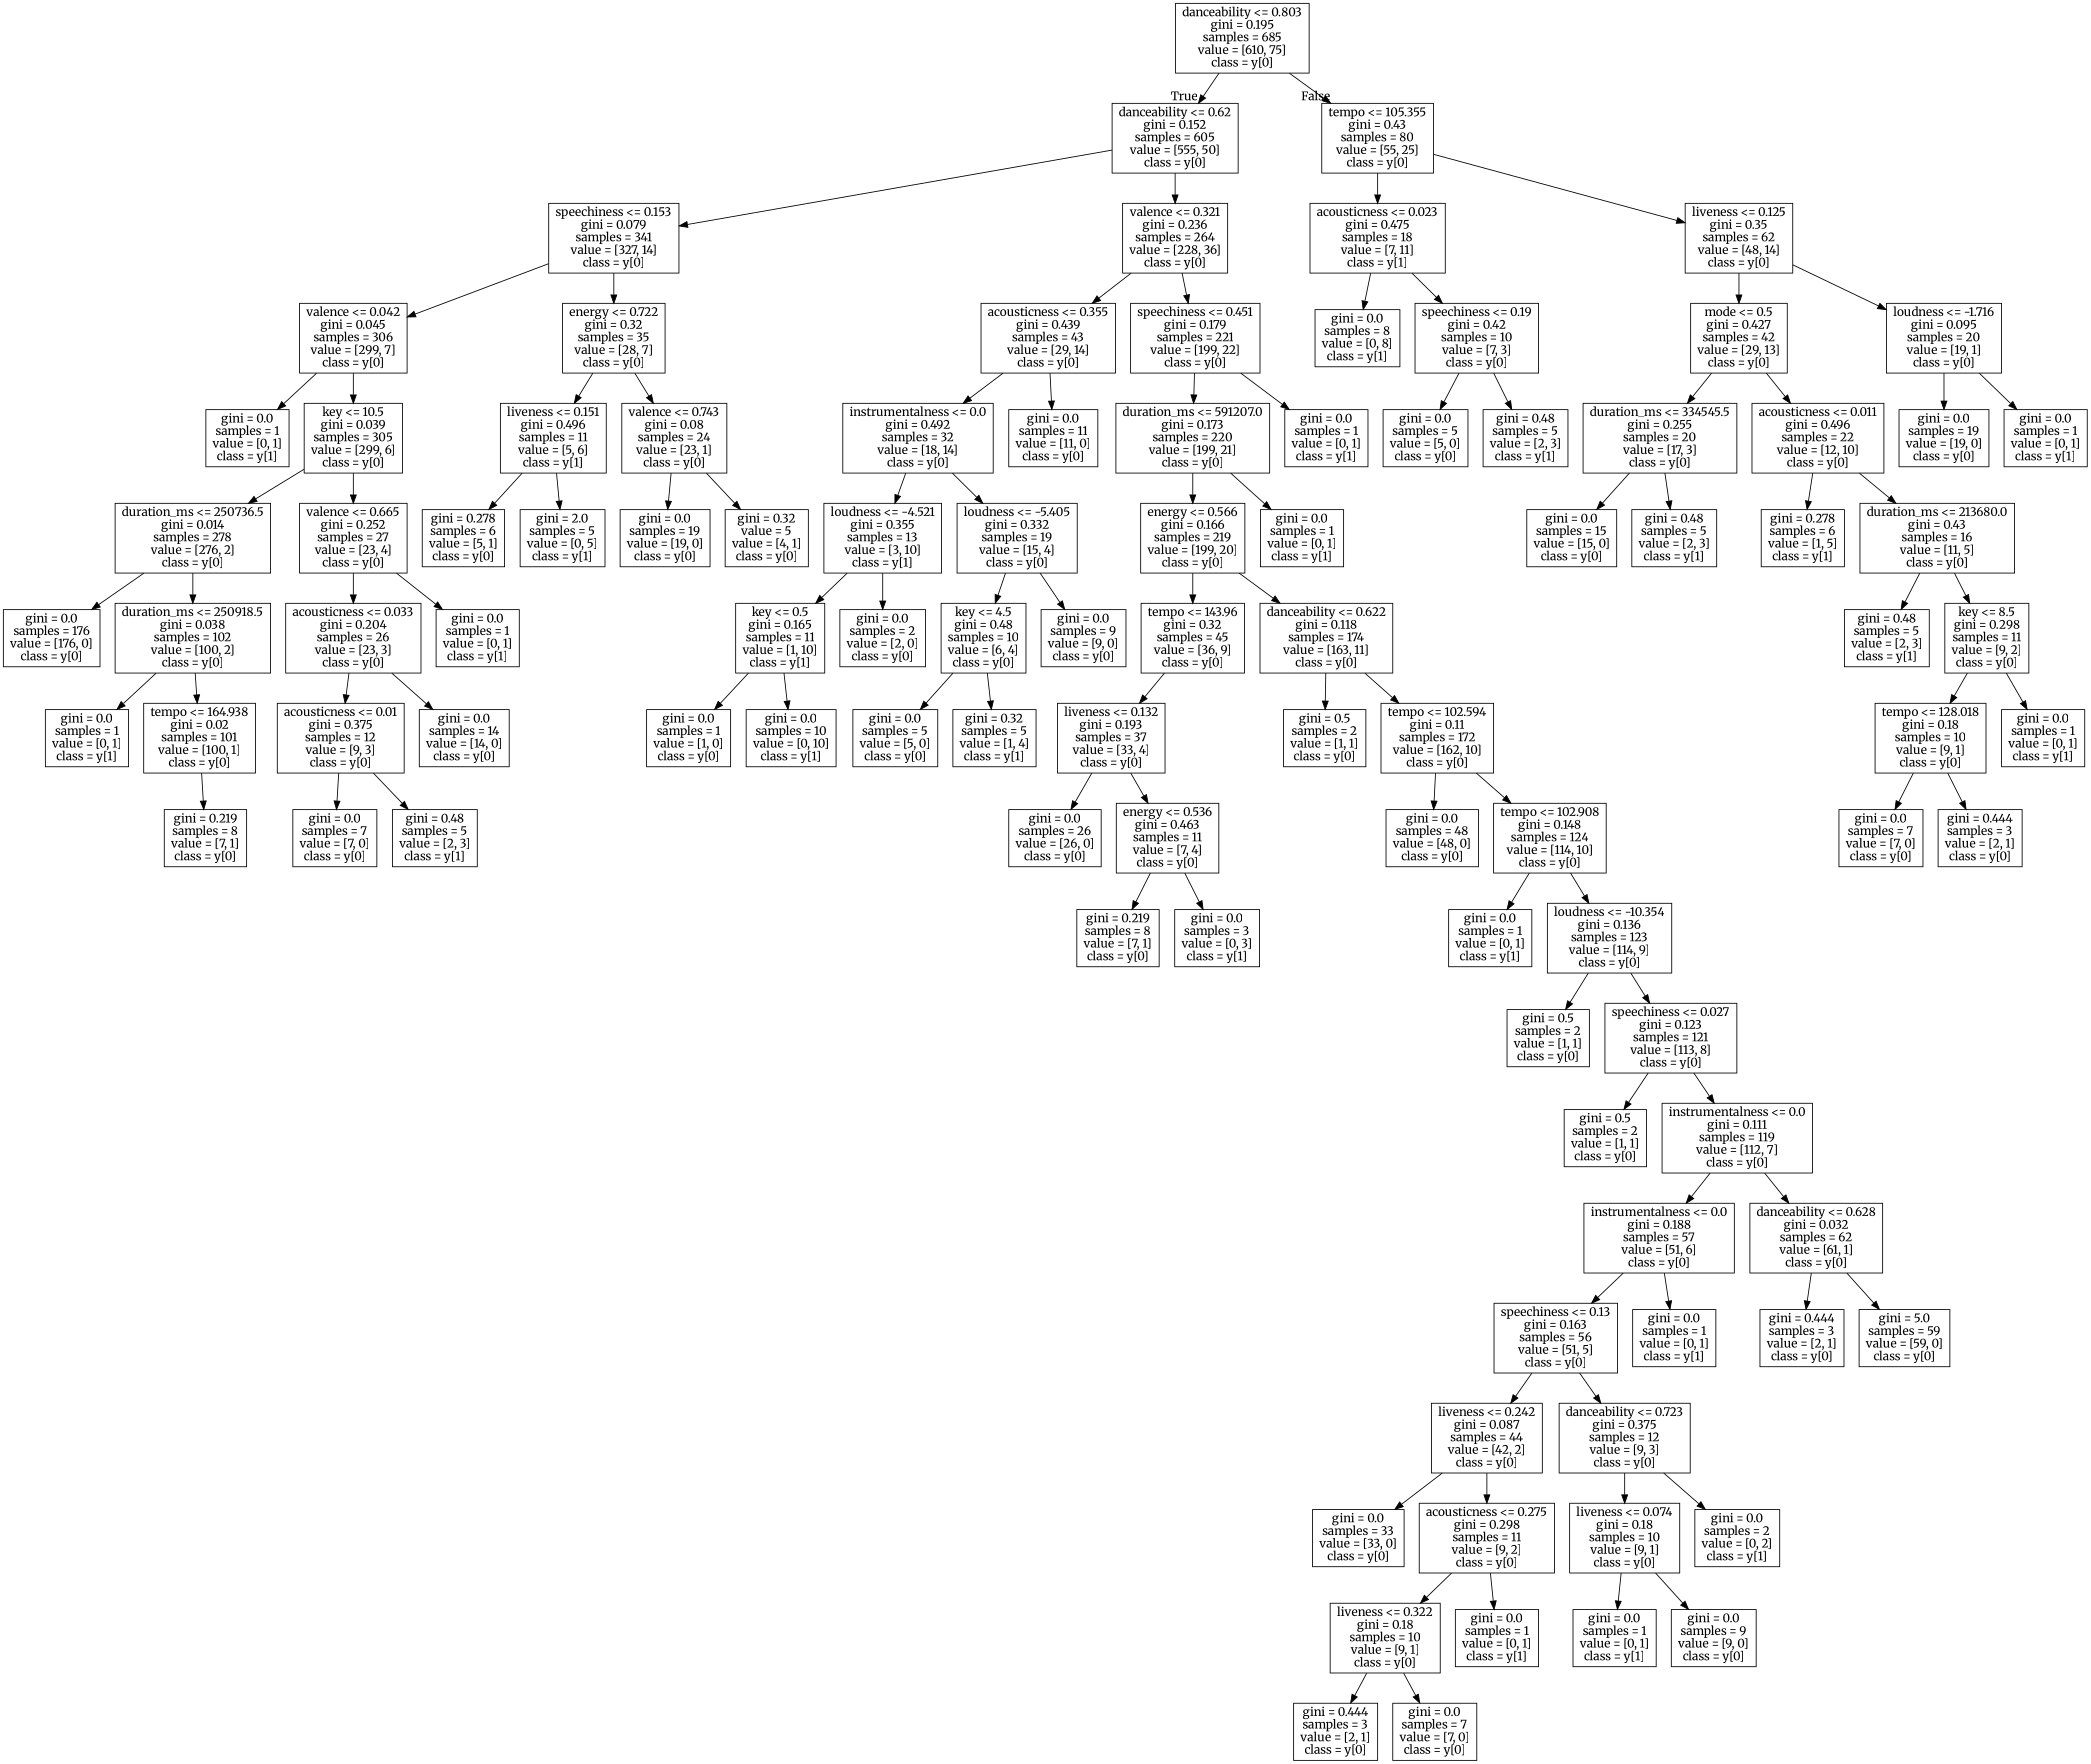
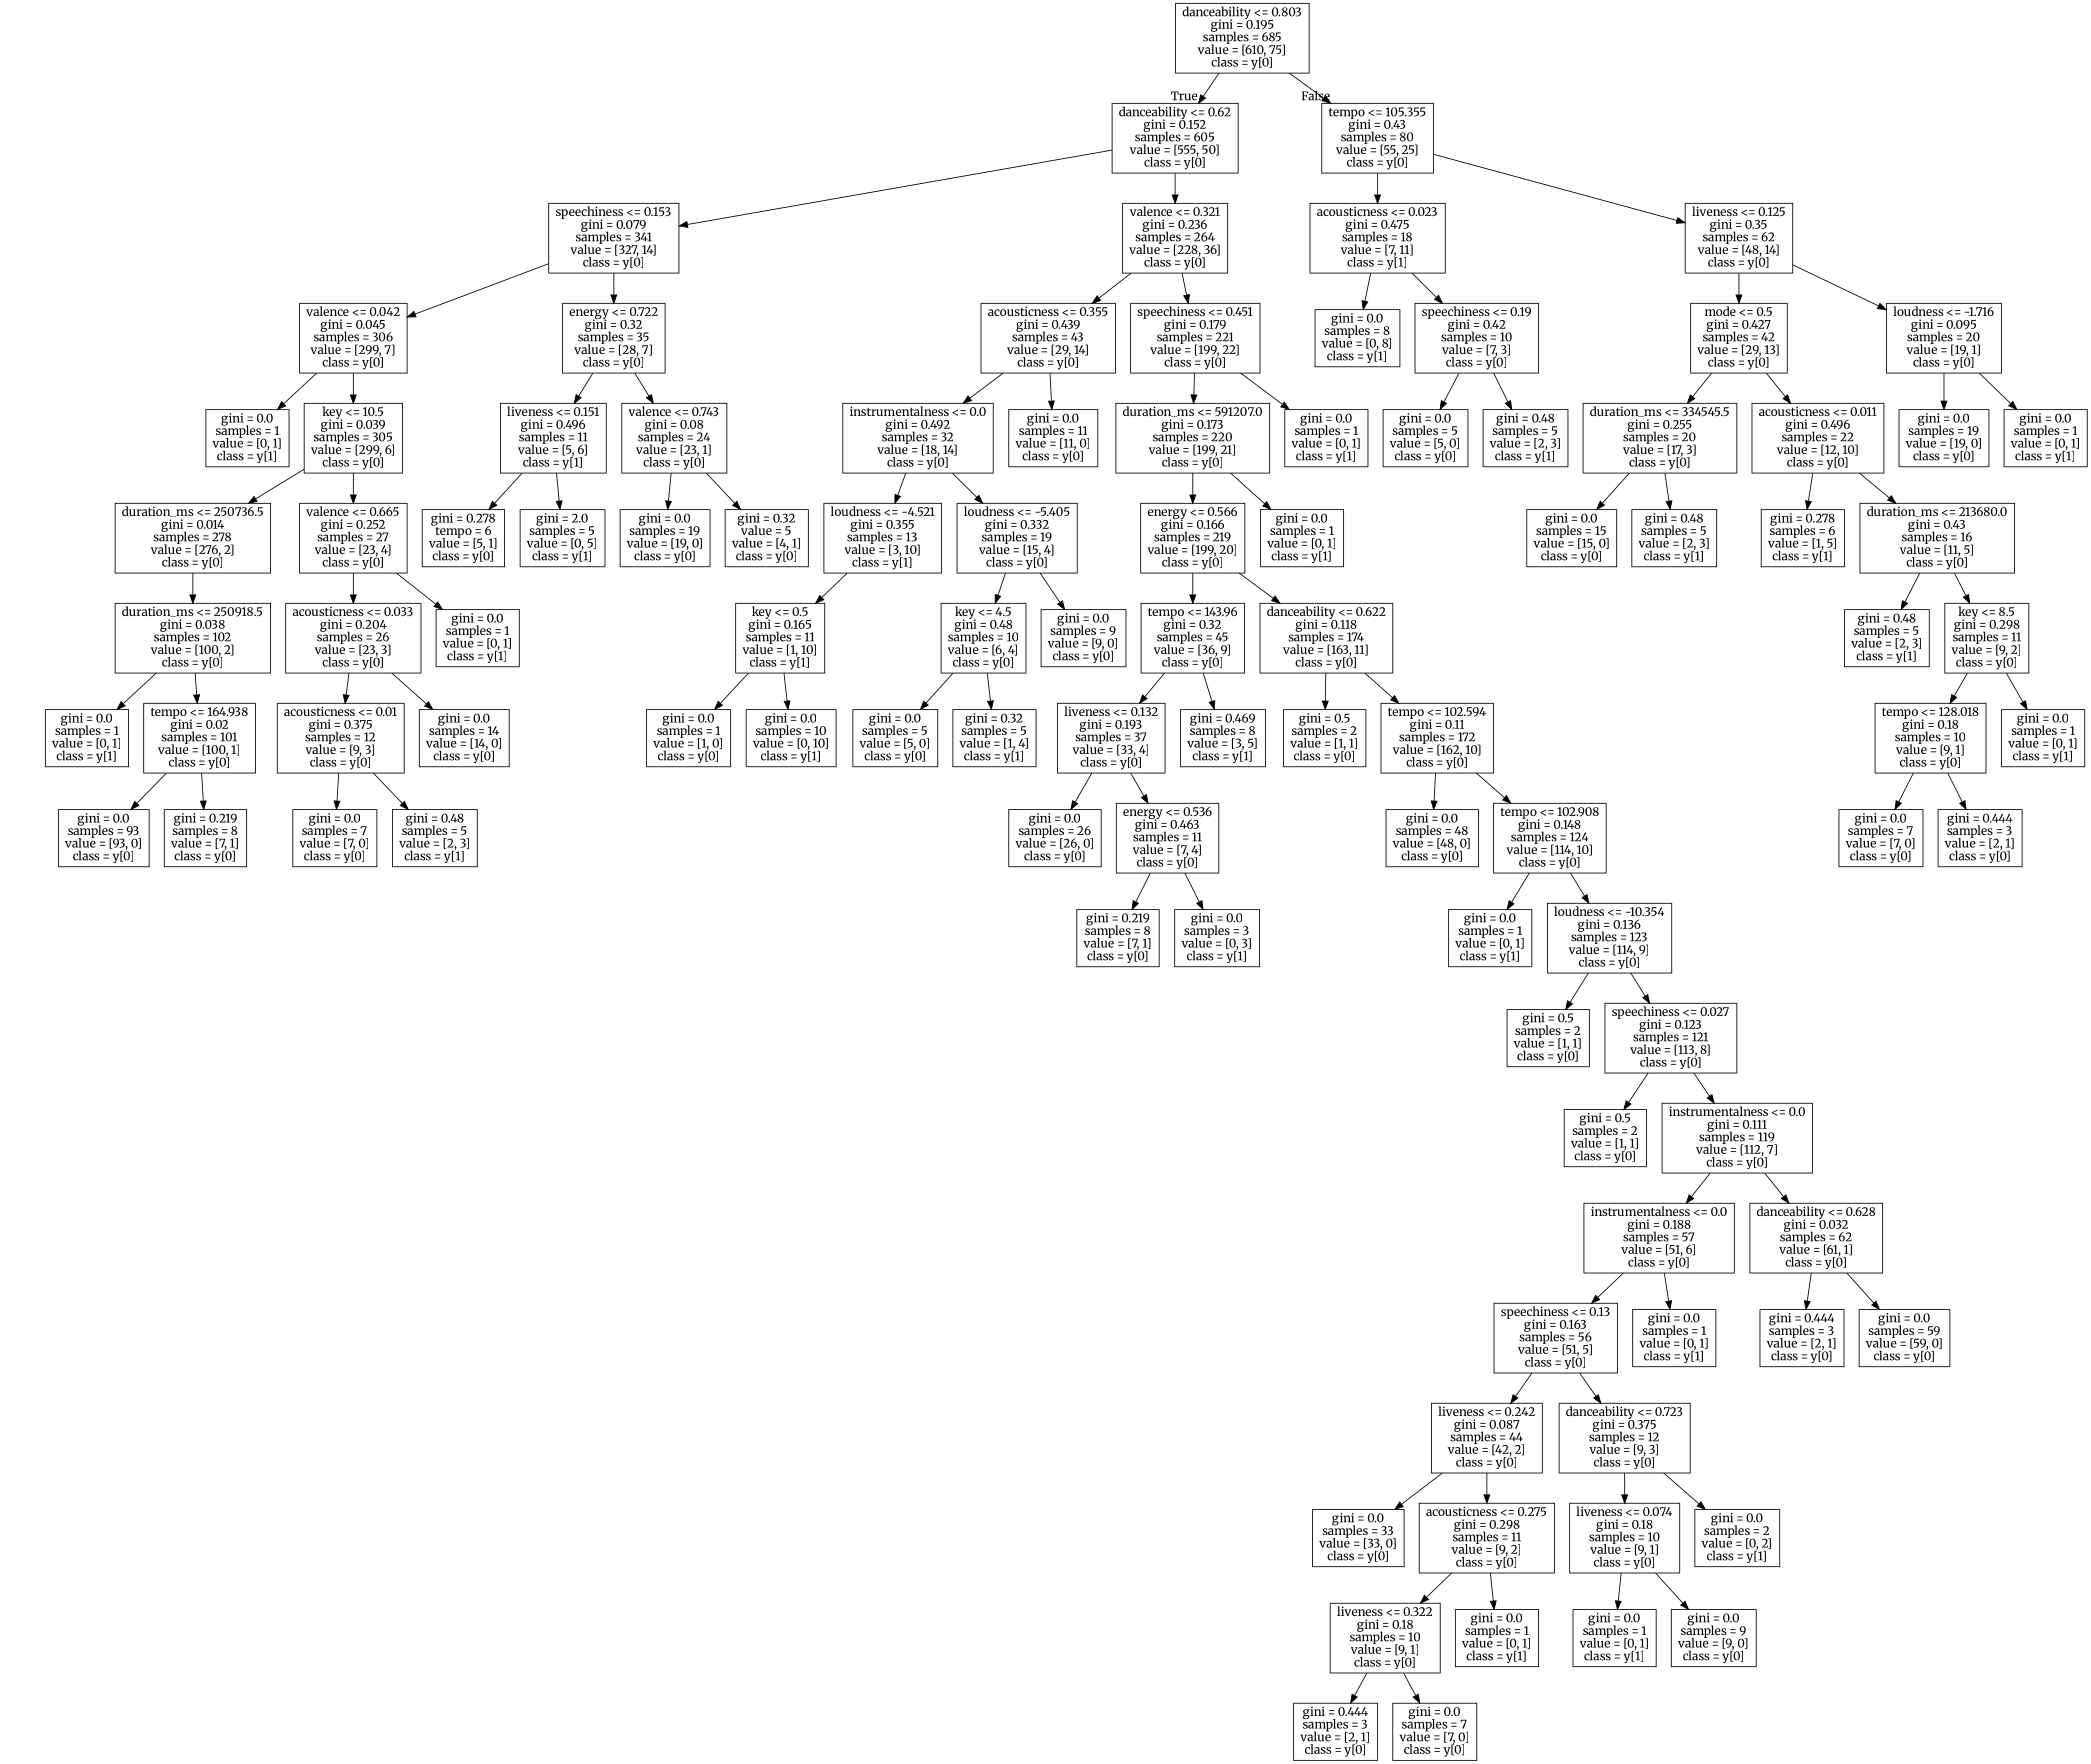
(463, 538) -> (463, 538)
(52, 638) -> none
(883, 638) -> none
none -> (1223, 738)
none -> (104, 838)
(1904, 1338) -> (1904, 1338)
